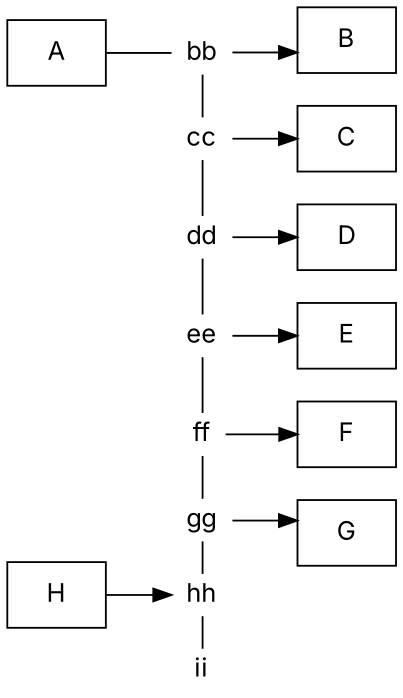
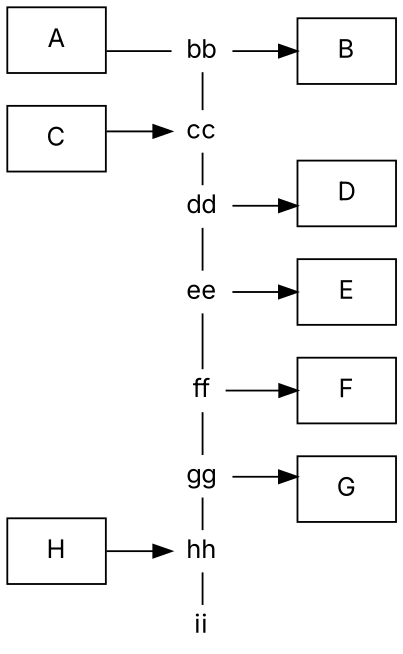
(256, 139) -> (130, 131)
